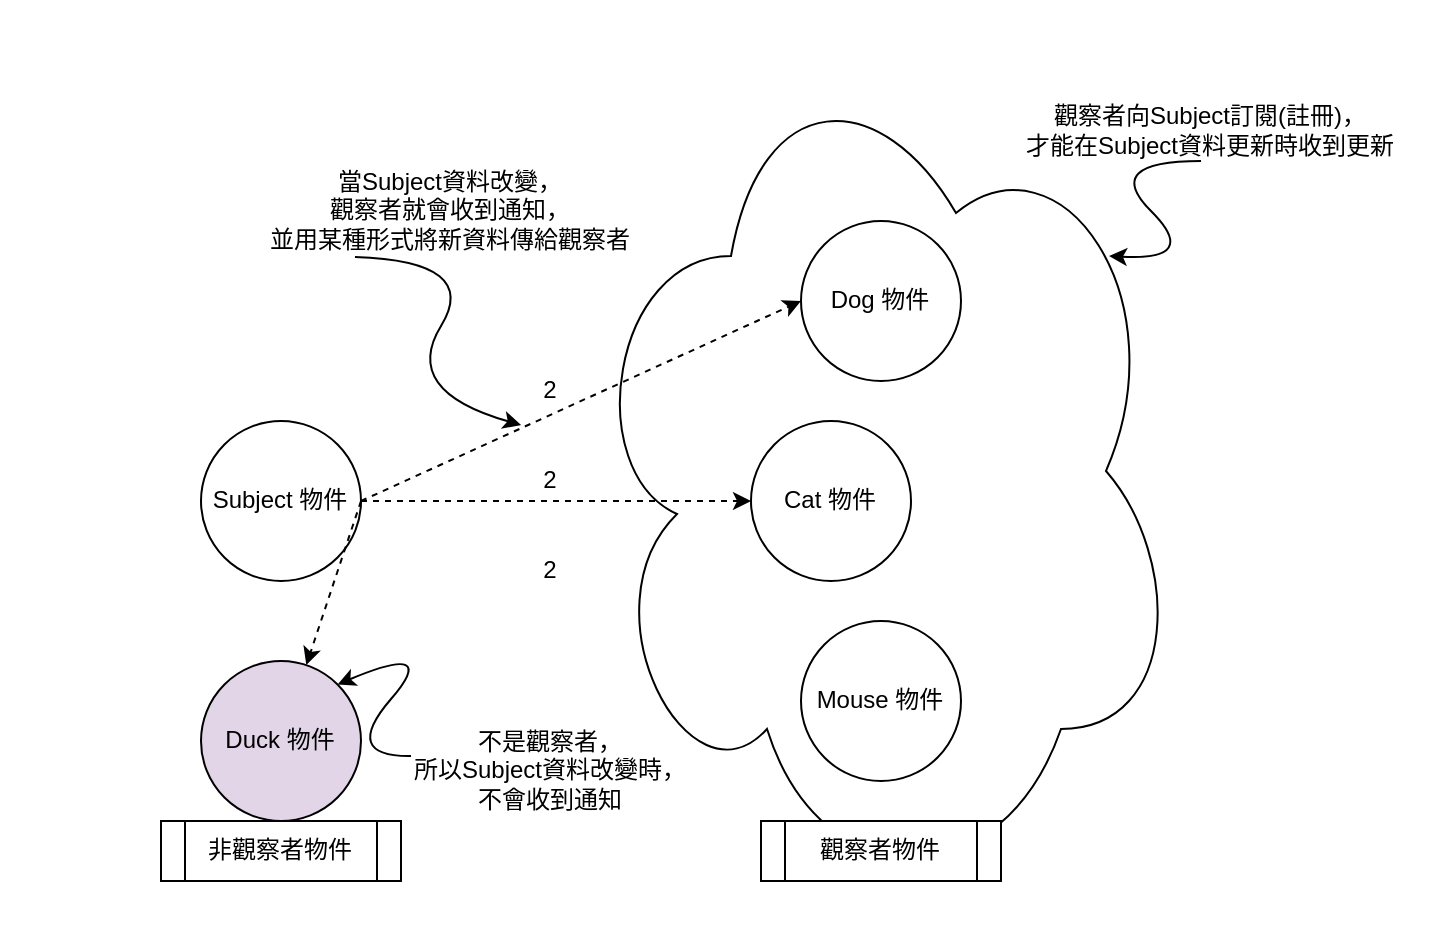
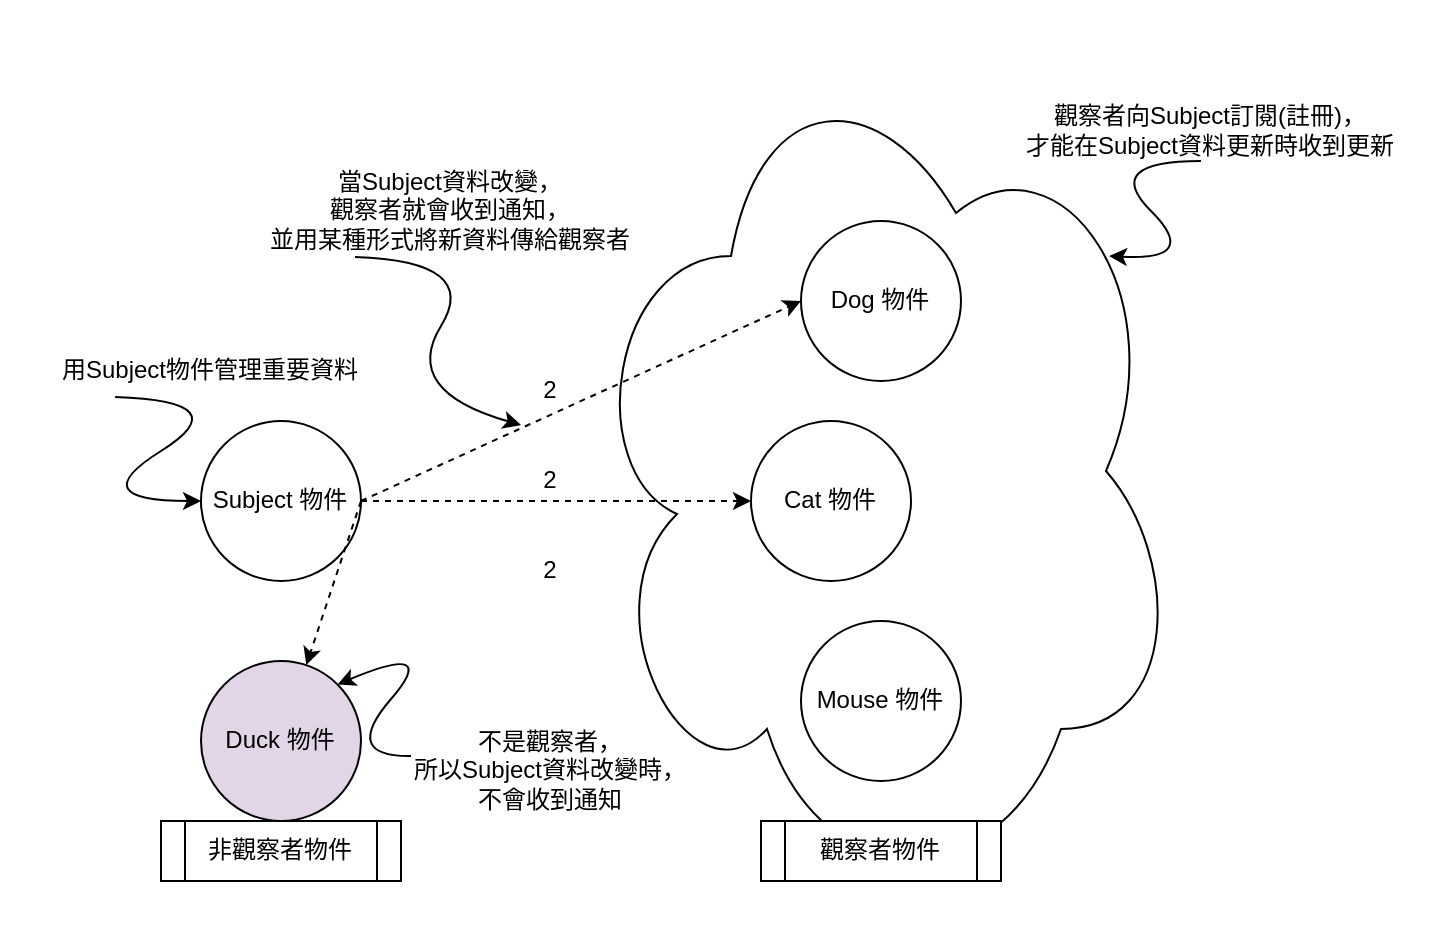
none -> (211, 371)
none -> (167, 447)
